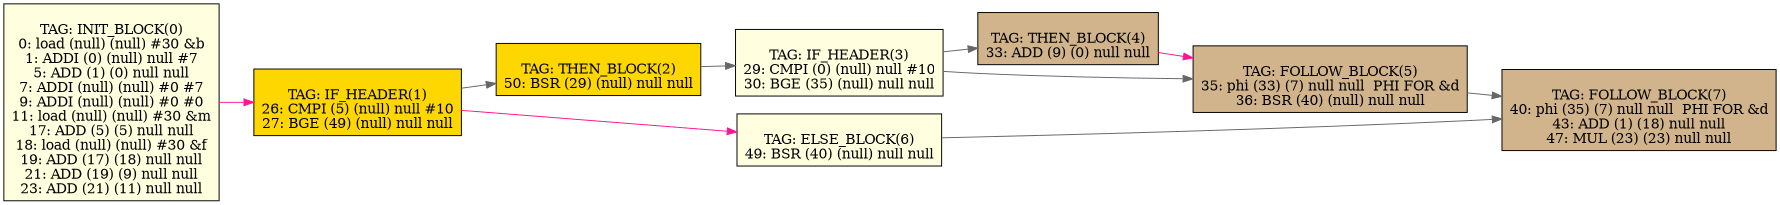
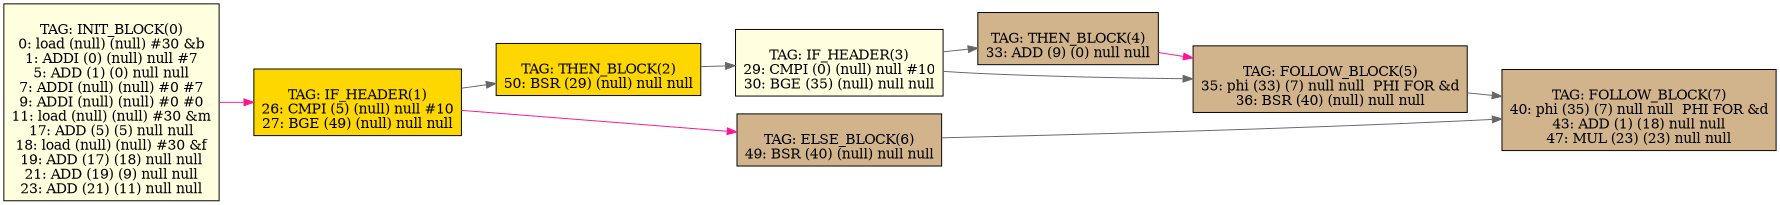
(839, 140) -> (839, 140)
